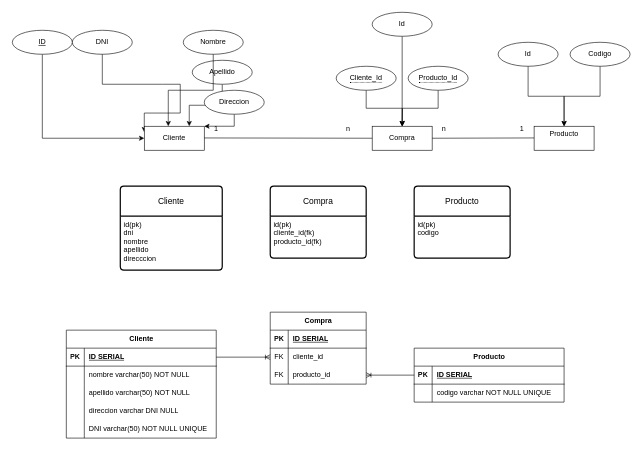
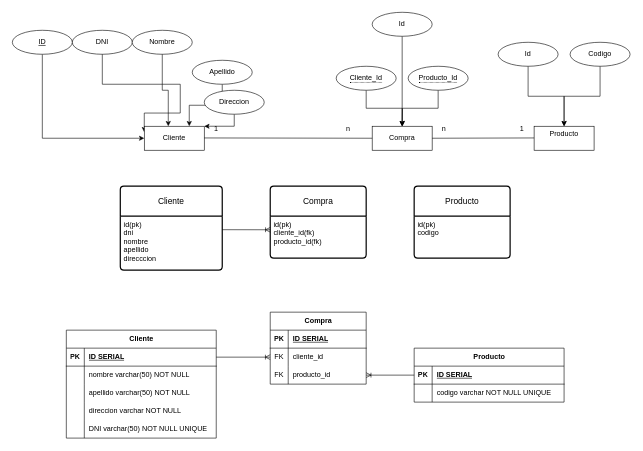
(213, 42) -> (162, 42)
none -> (246, 230)
(137, 411) -> (137, 411)
